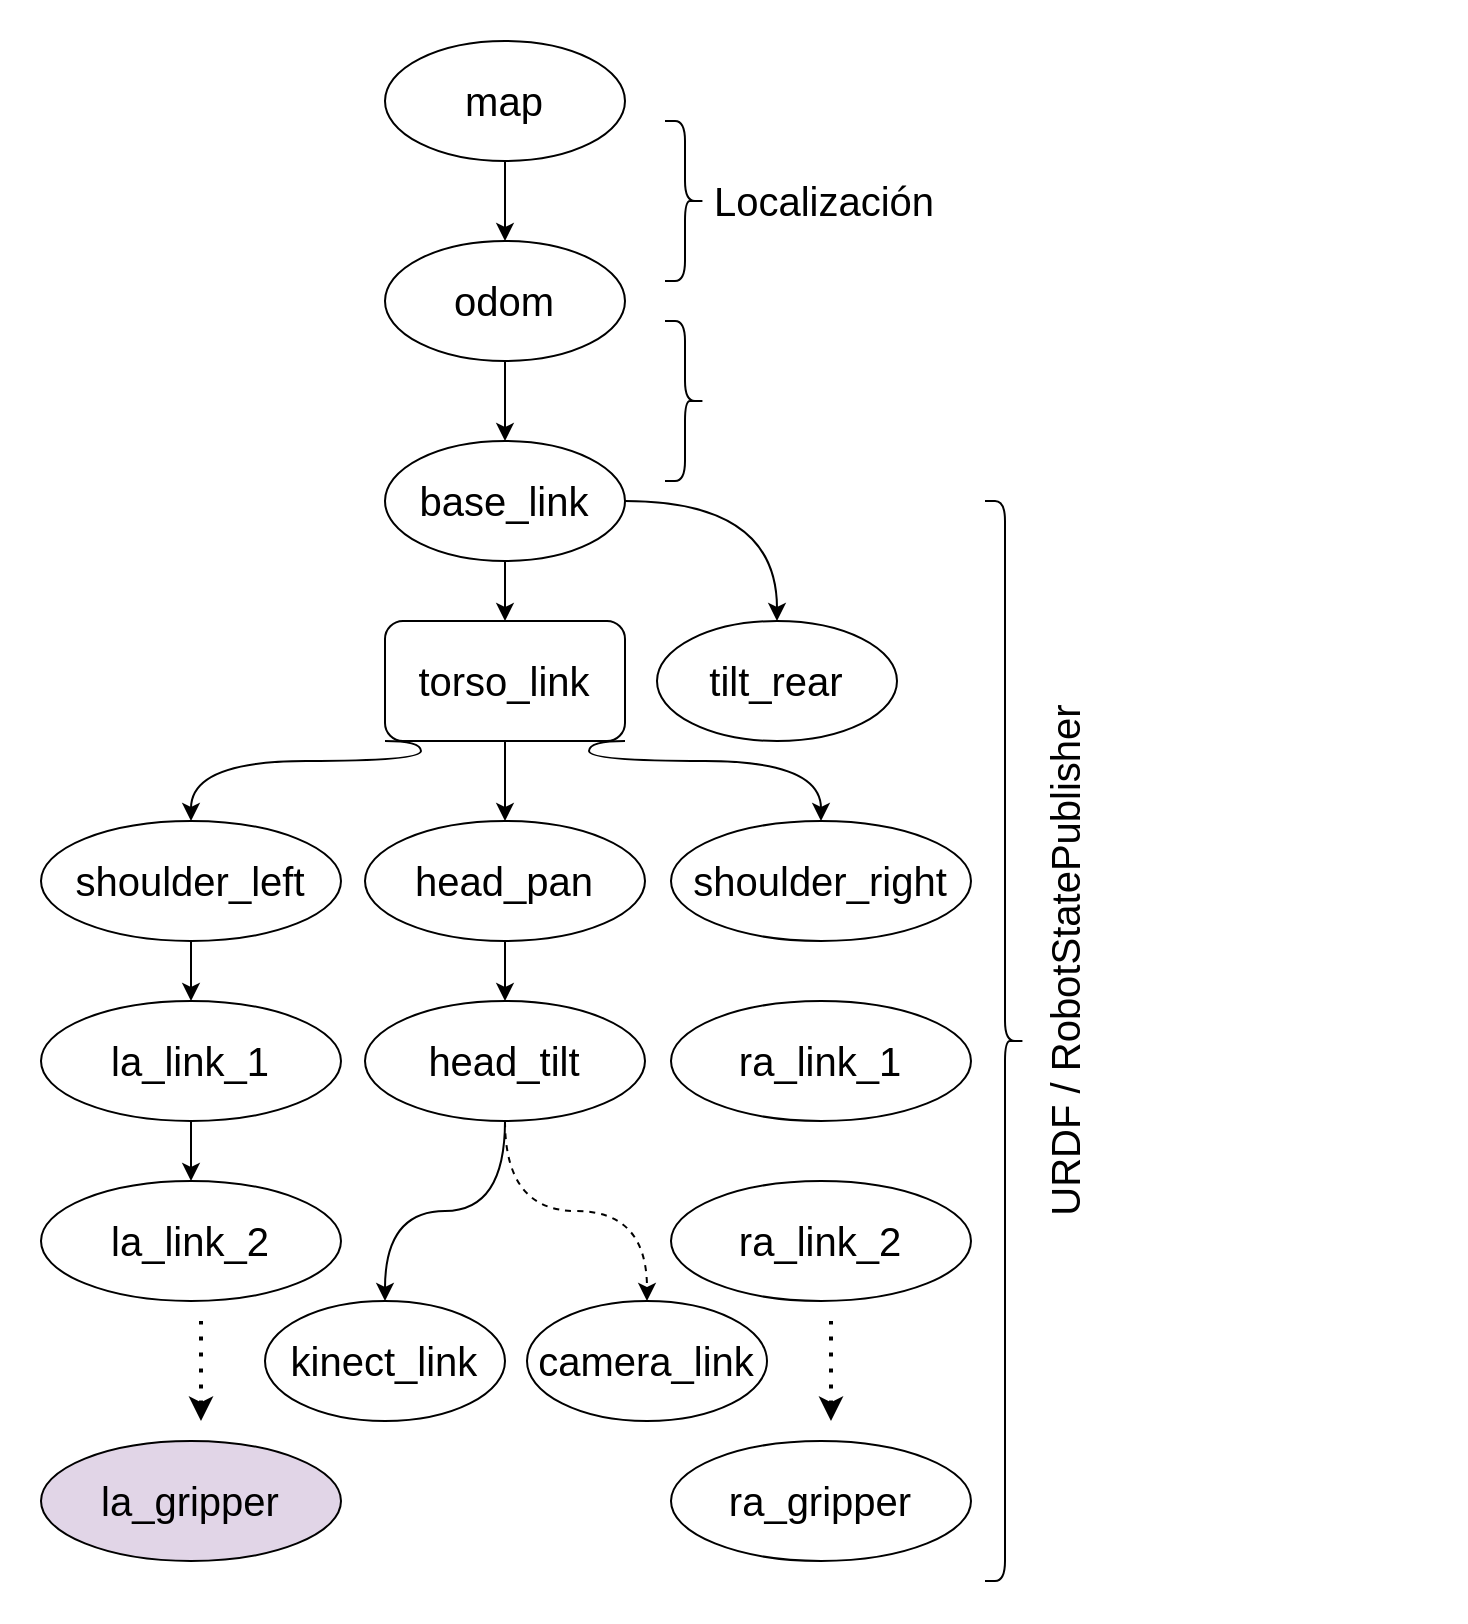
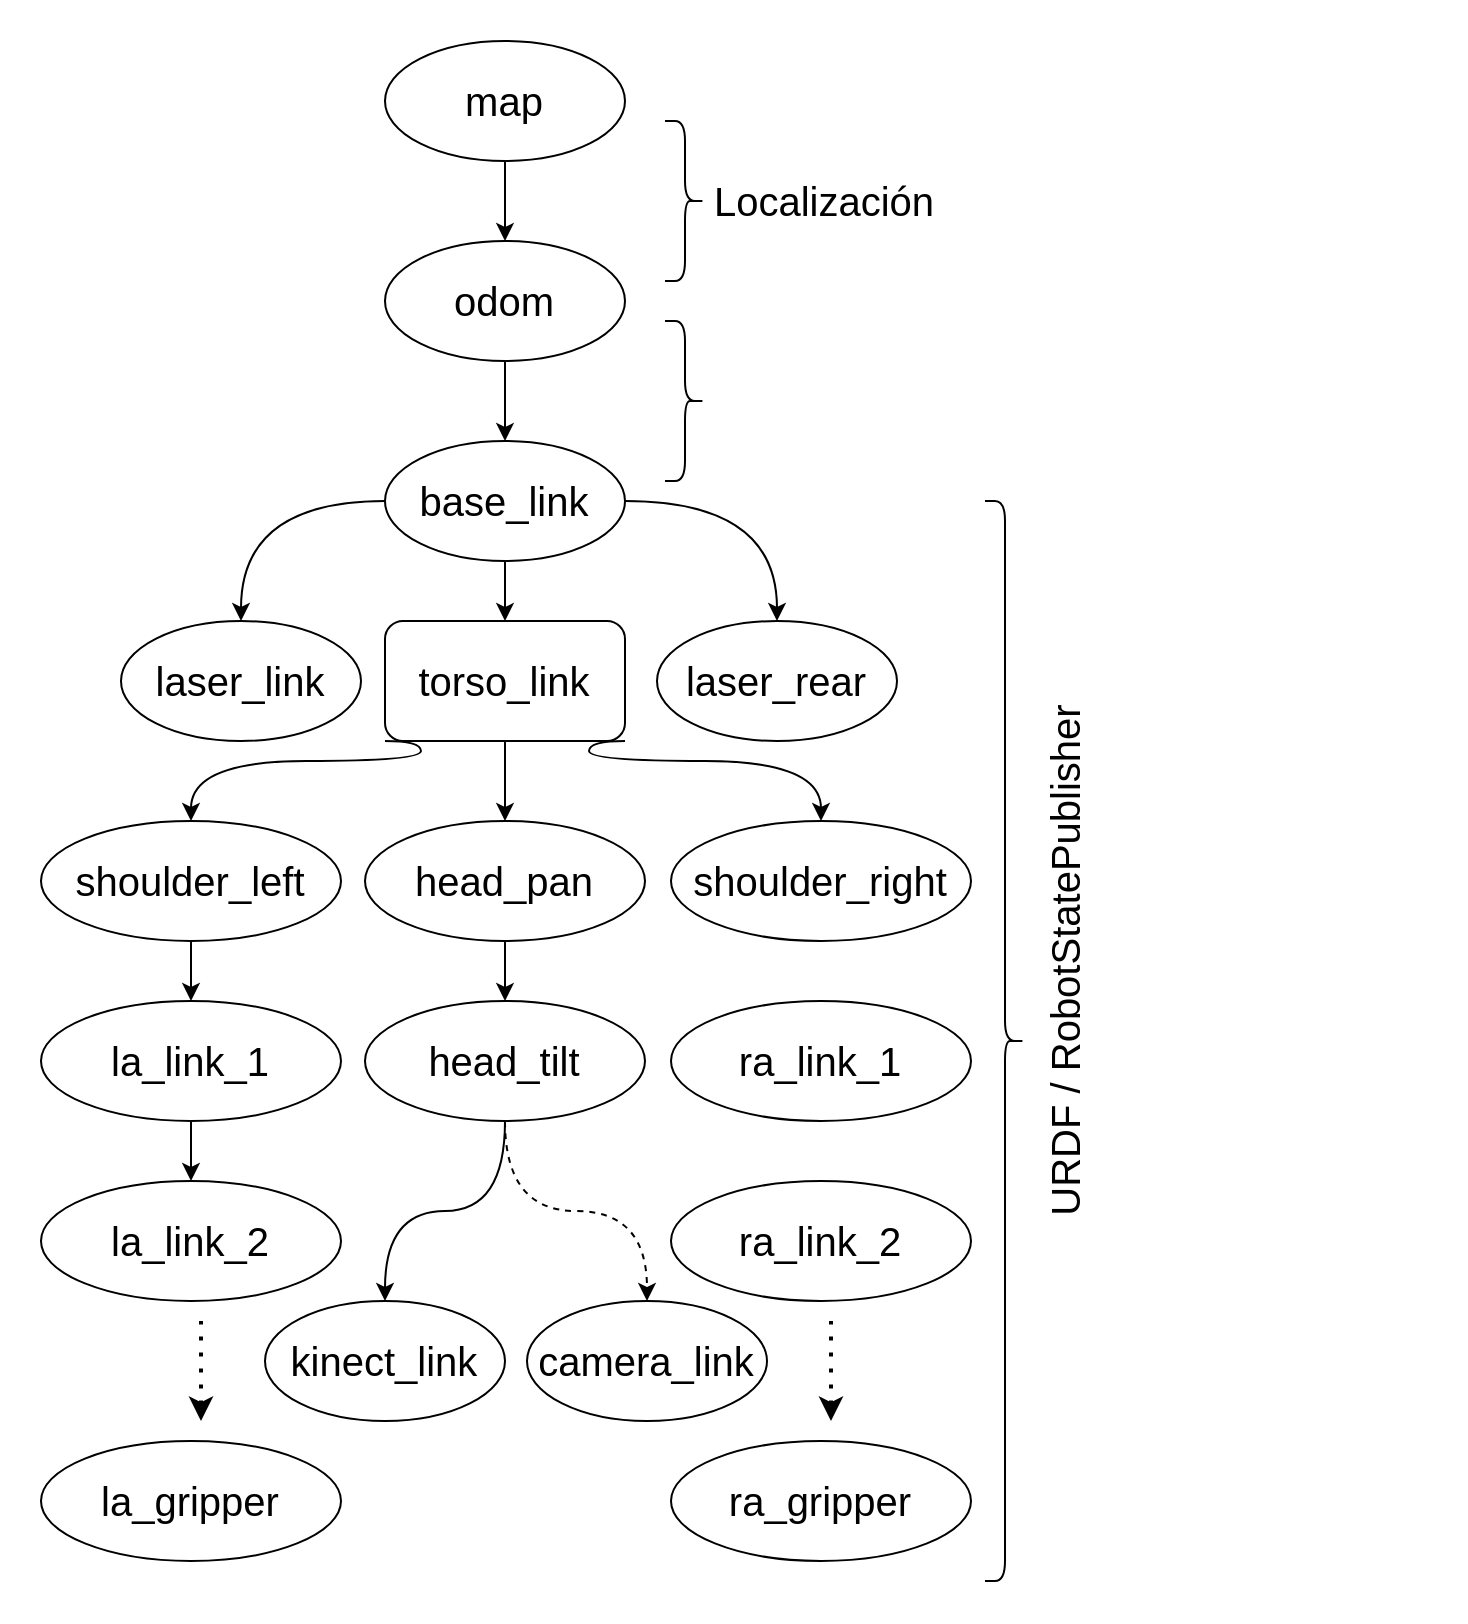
none -> (287, 522)
none -> (241, 681)
(777, 681) -> (777, 681)
(191, 1501) -> (191, 1501)
